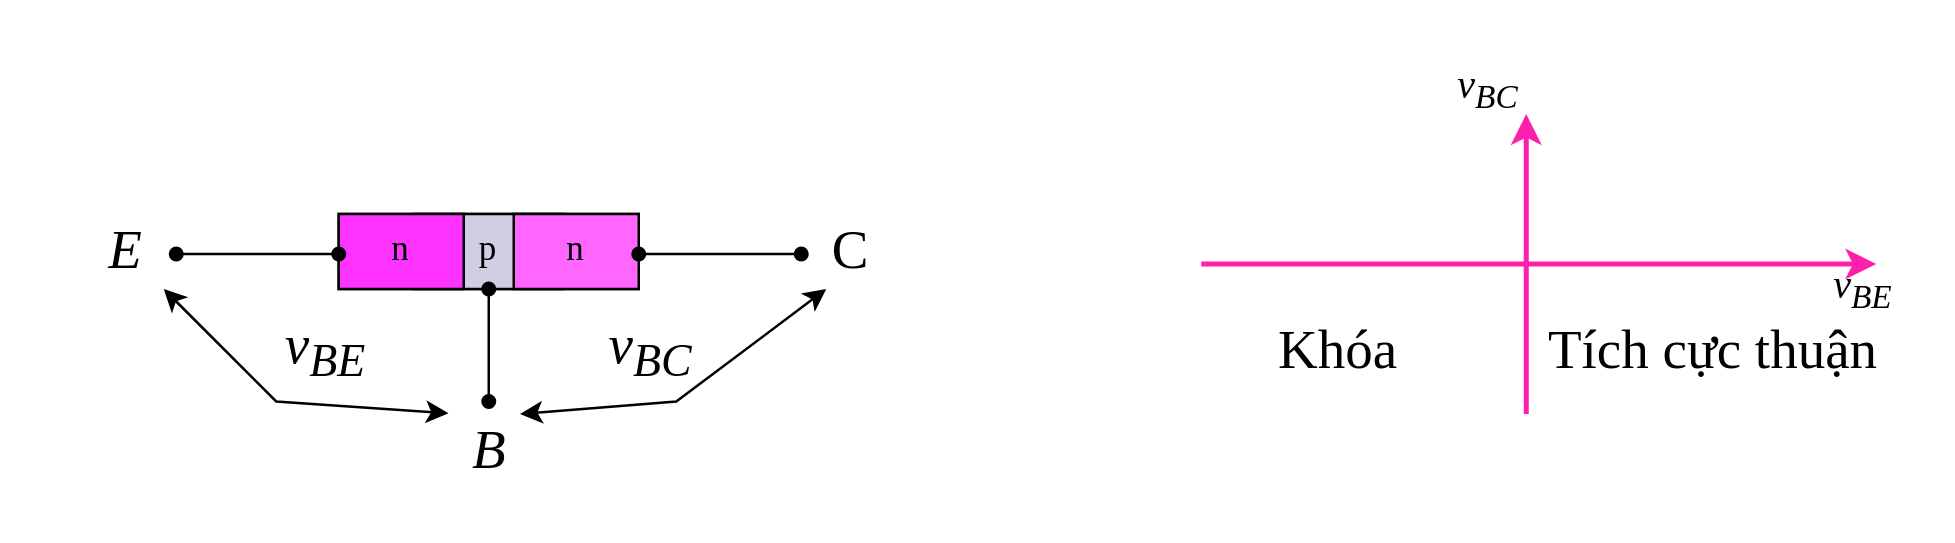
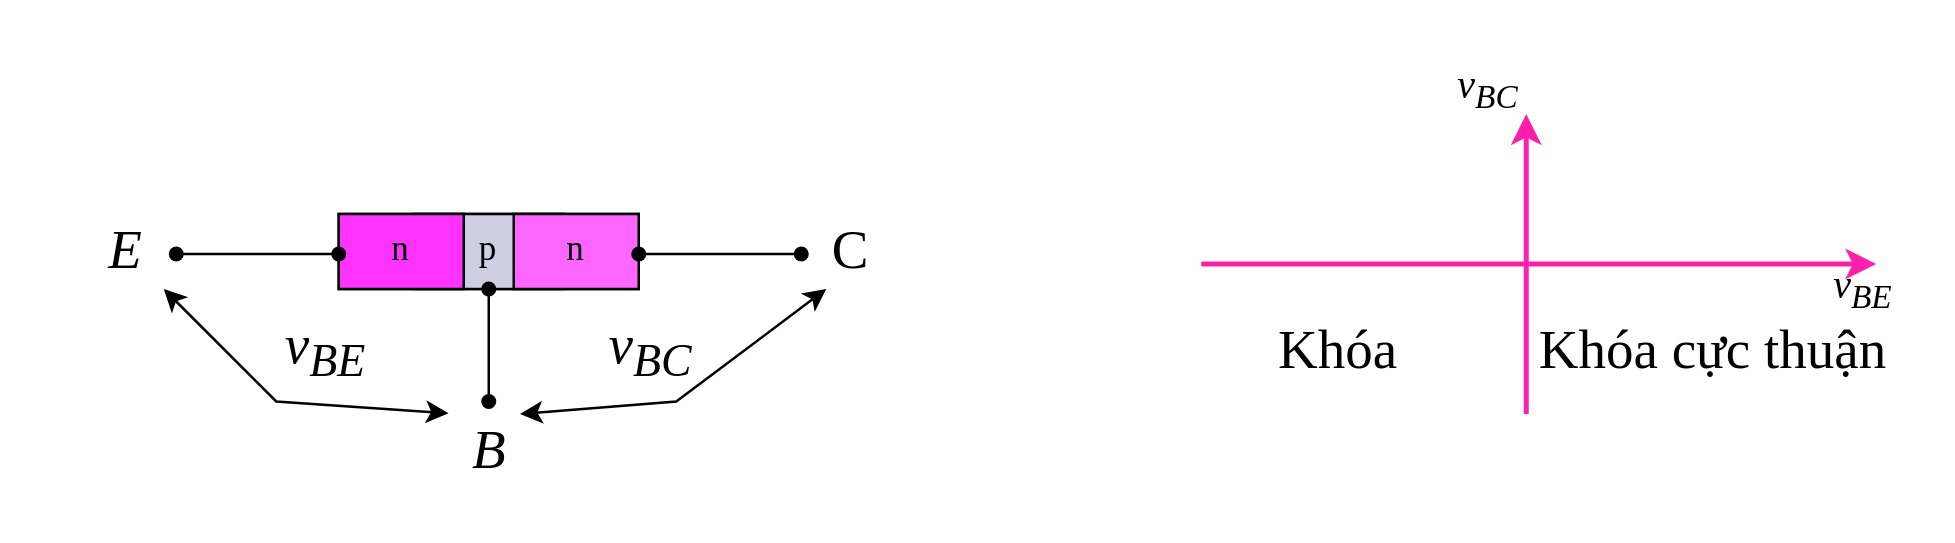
(1714, 351) -> (1714, 351)
